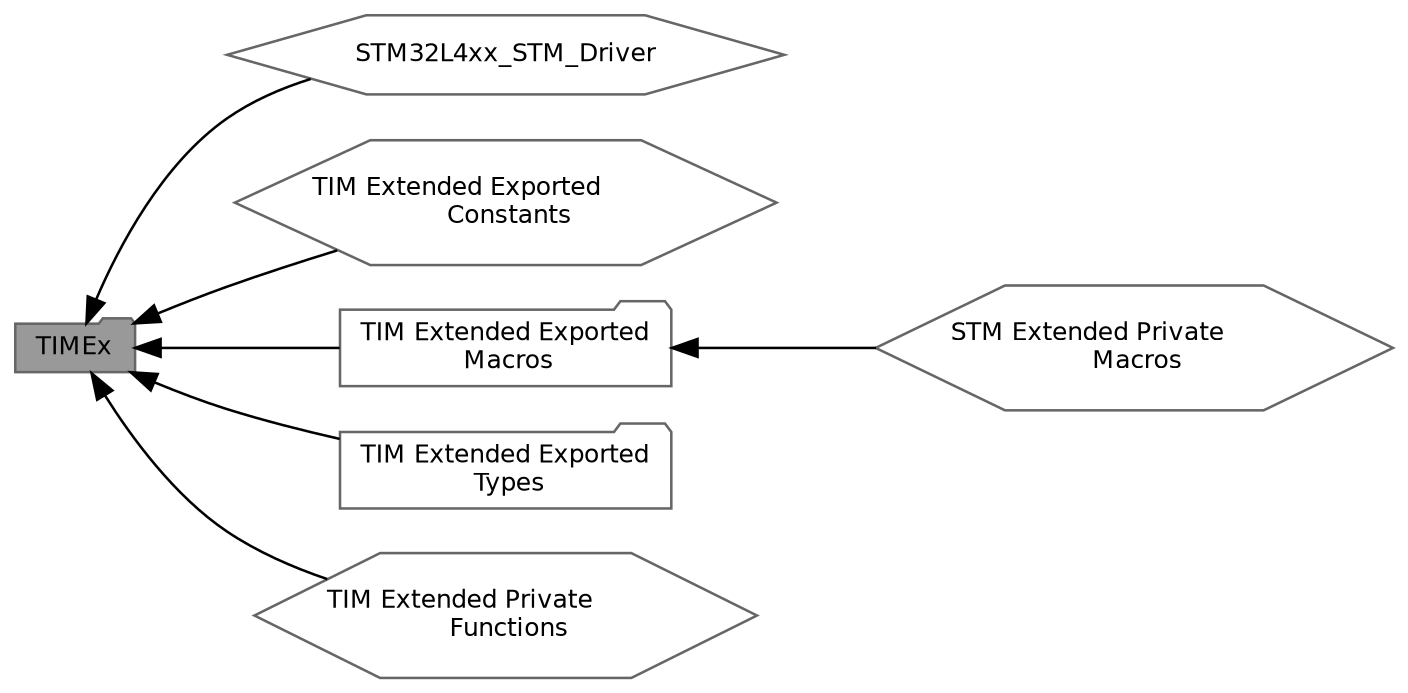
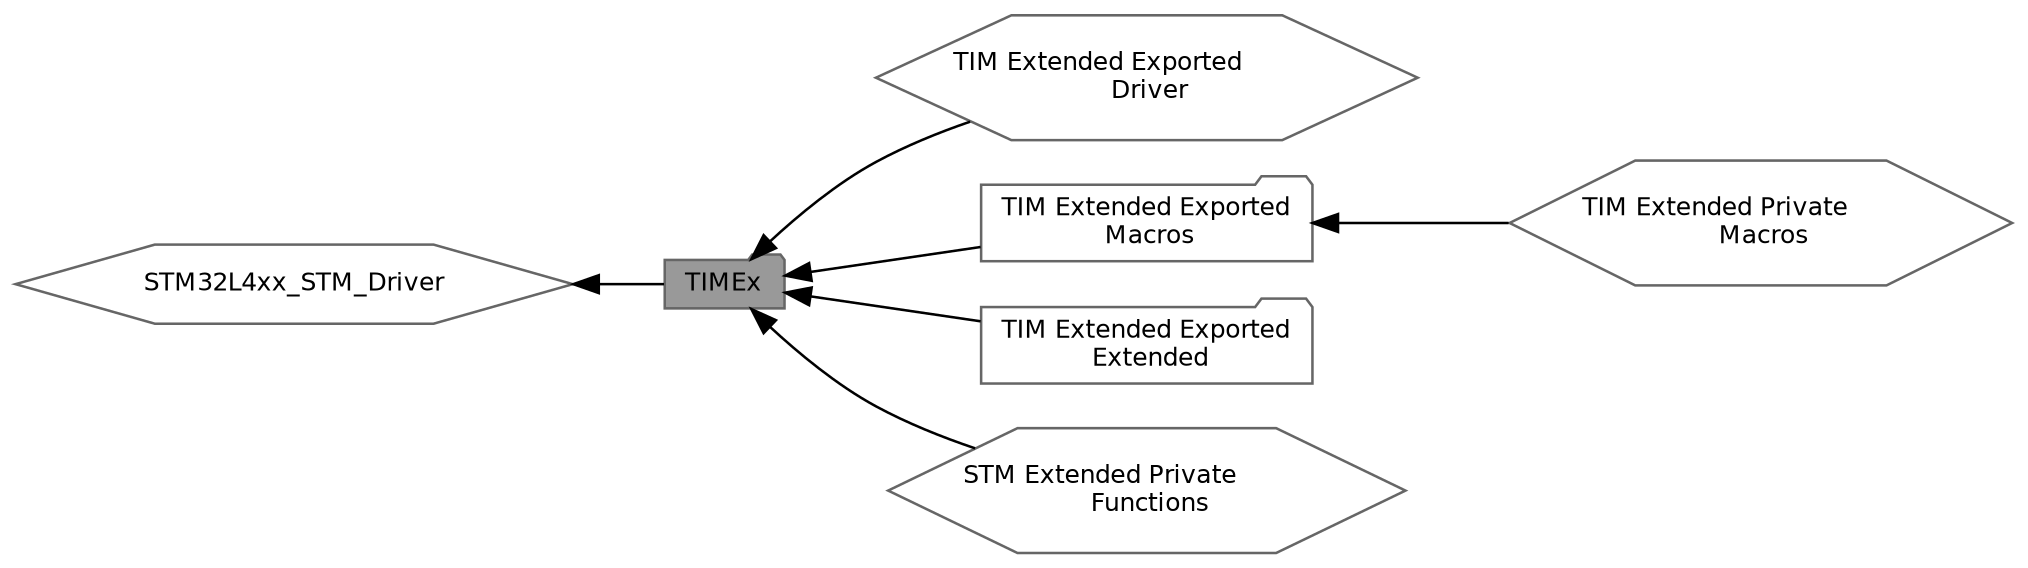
(178, 164) -> (632, 284)
(506, 203) -> (1147, 78)
(1134, 348) -> (1761, 223)
(506, 470) -> (1147, 345)
(506, 616) -> (1147, 491)
